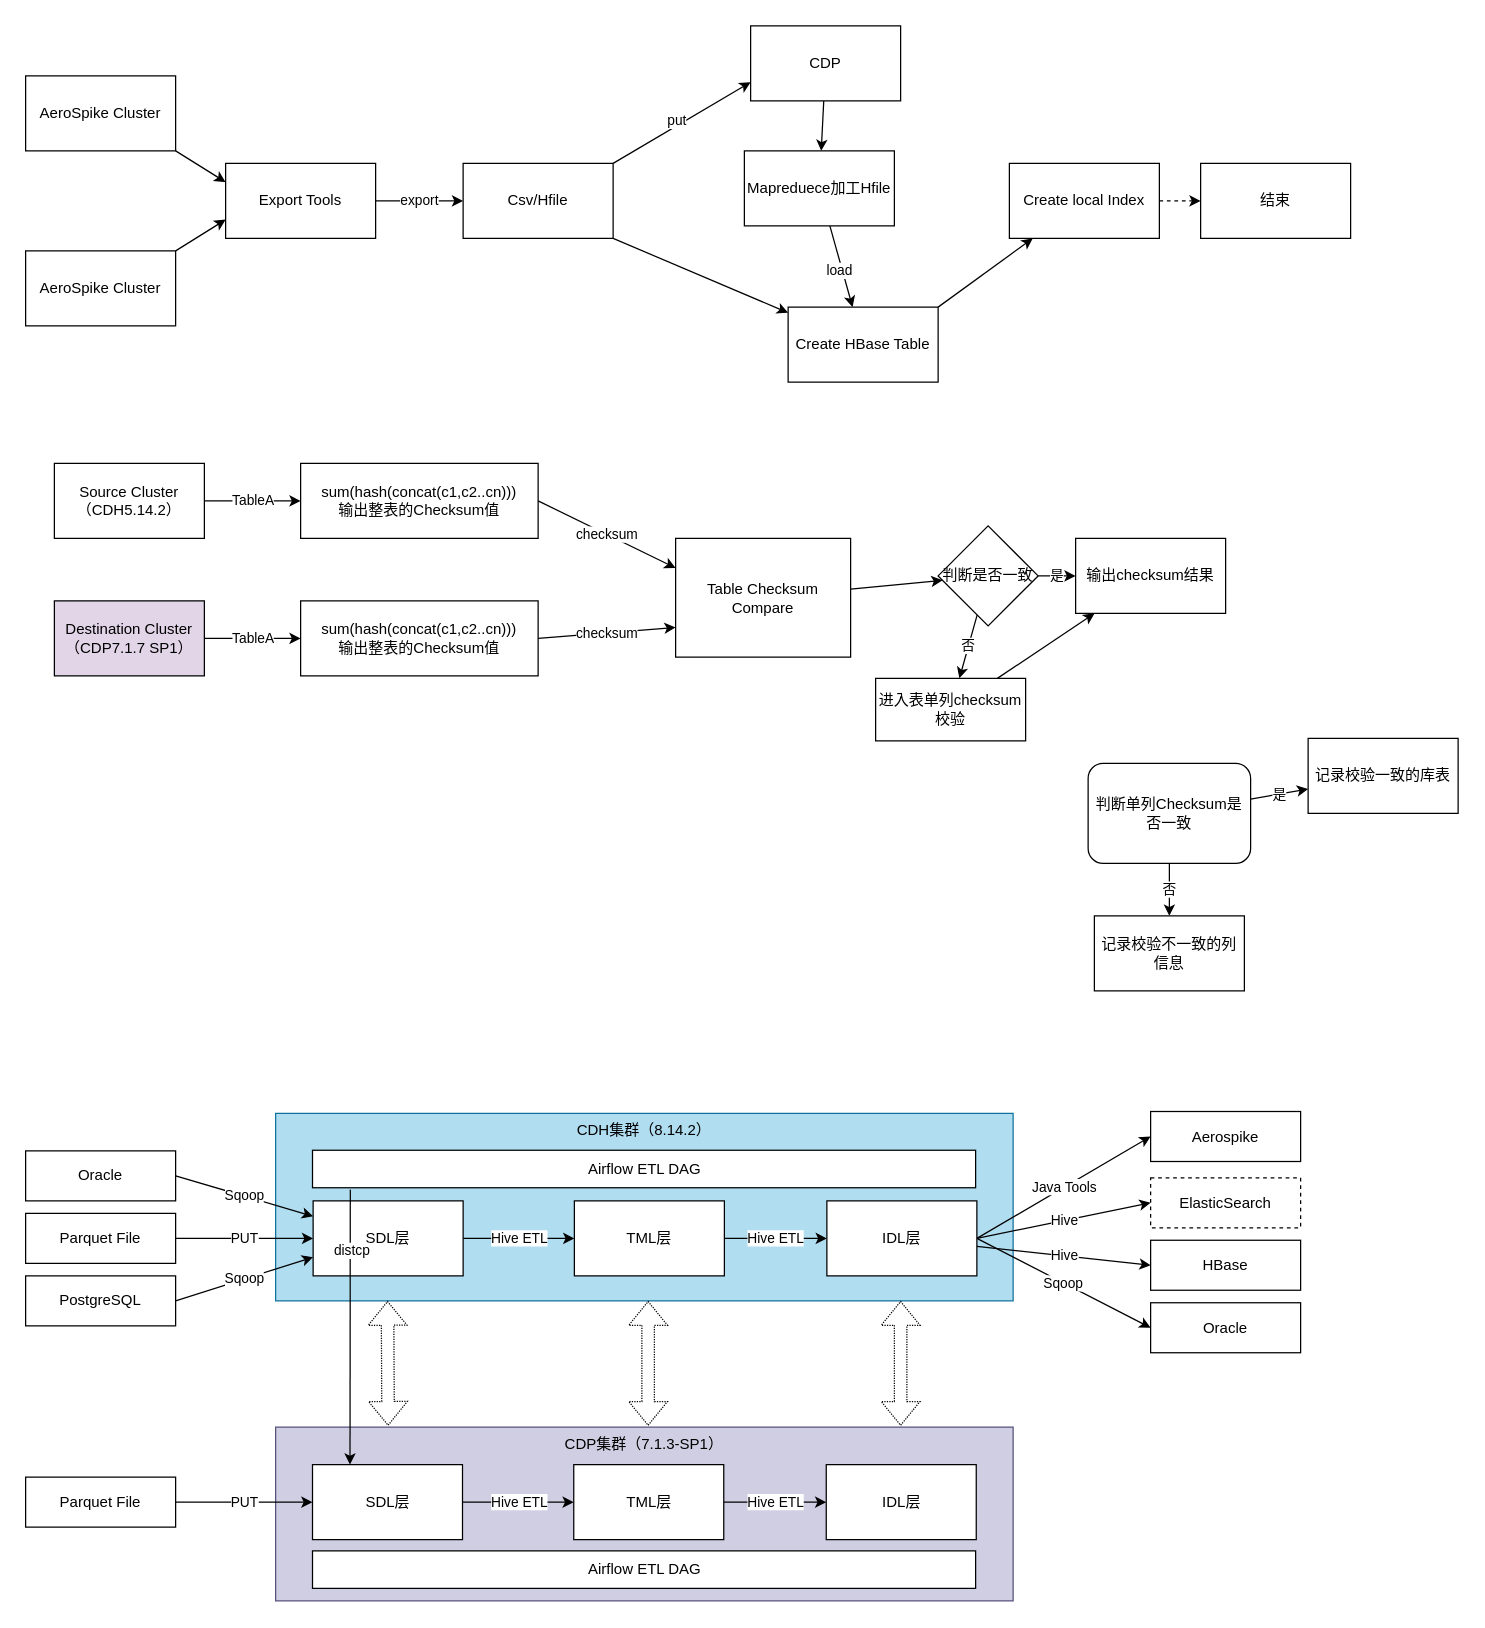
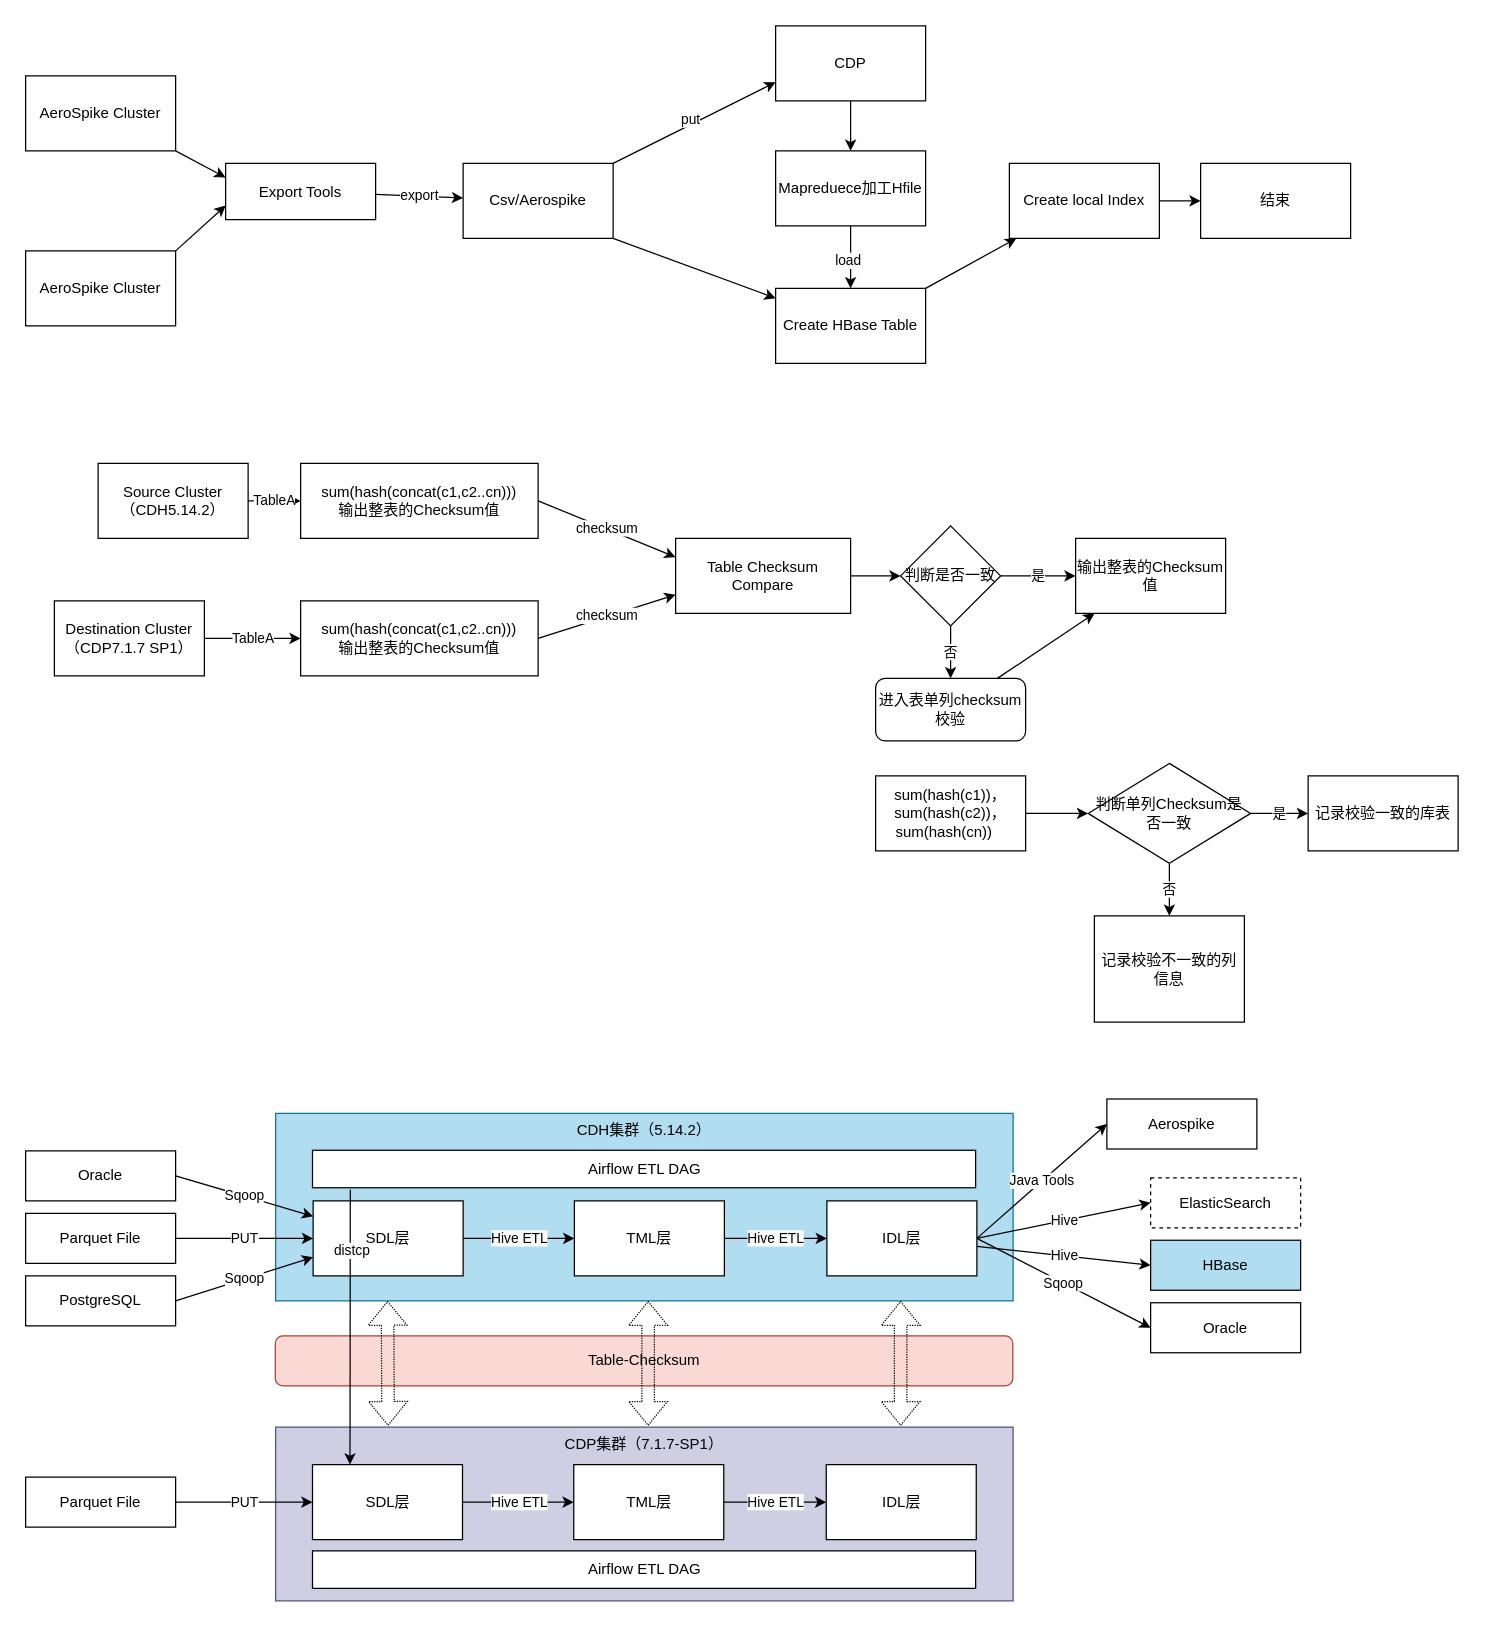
(826, 63) -> (851, 63)
(819, 188) -> (851, 188)
(301, 201) -> (301, 191)
(538, 201) -> (538, 201)
(1176, 201) -> (1176, 201)
(863, 344) -> (851, 326)
(129, 501) -> (173, 501)
(988, 576) -> (951, 576)
(1151, 576) -> (1151, 576)
(763, 598) -> (763, 576)
(129, 638) -> (129, 638)
(951, 709) -> (951, 709)
(1383, 776) -> (1383, 813)
none -> (951, 813)
none -> (1053, 813)
(1169, 813) -> (1169, 813)
(1169, 953) -> (1169, 969)
(644, 1131) -> (644, 1131)
(1226, 1136) -> (1182, 1124)
(1226, 1265) -> (1226, 1265)
none -> (644, 1361)
(644, 1445) -> (644, 1445)
